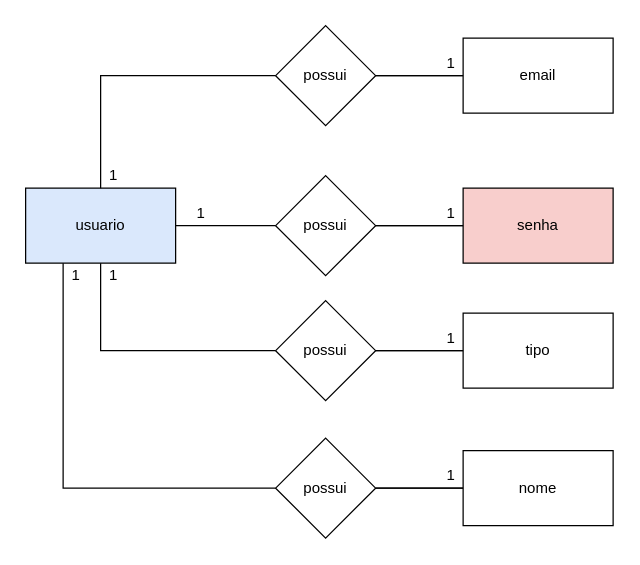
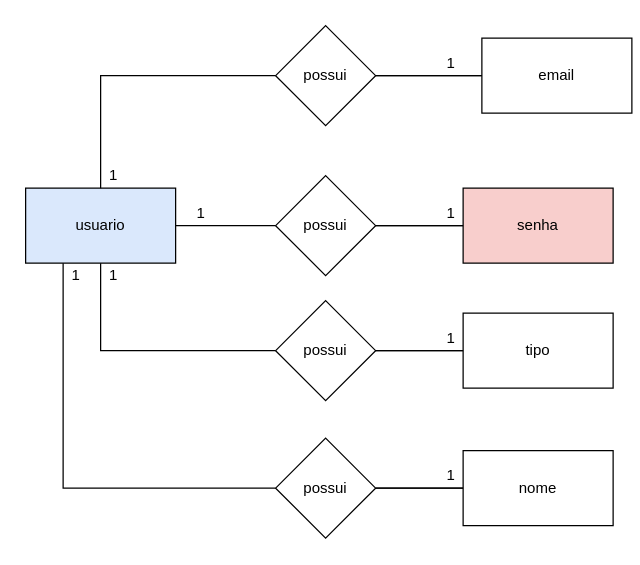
(538, 76) -> (557, 76)
